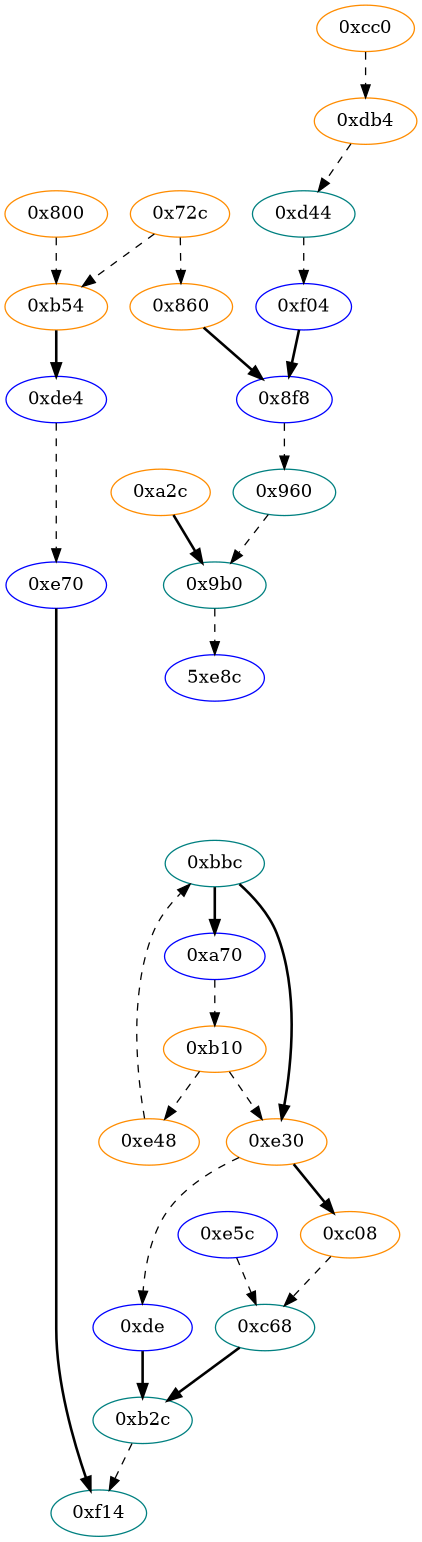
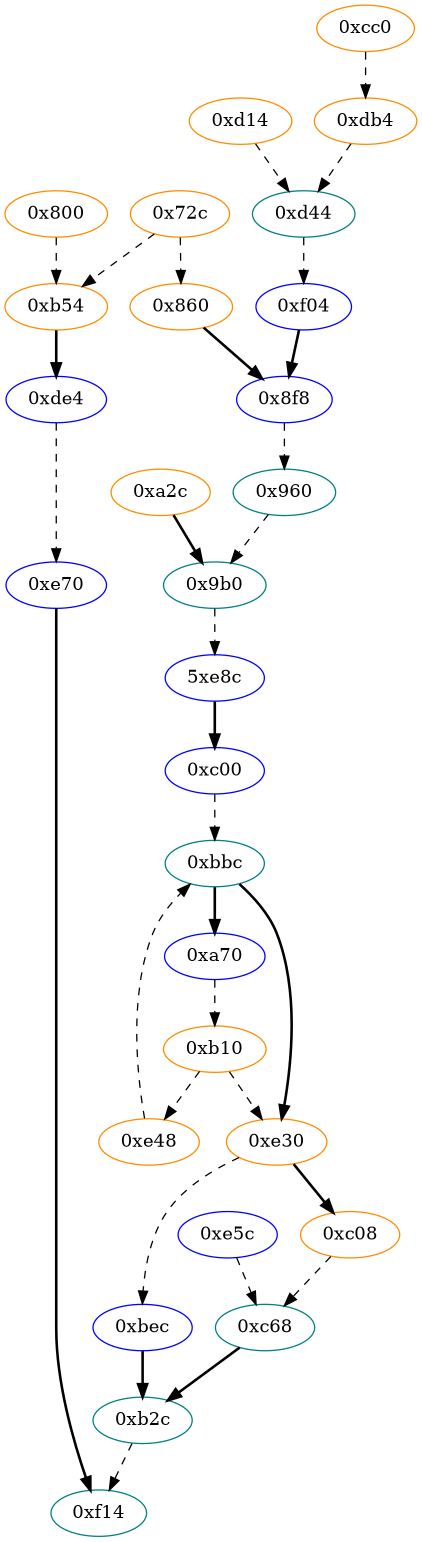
none -> (241, 121)
none -> (215, 771)
(143, 1328) -> (143, 1328)
